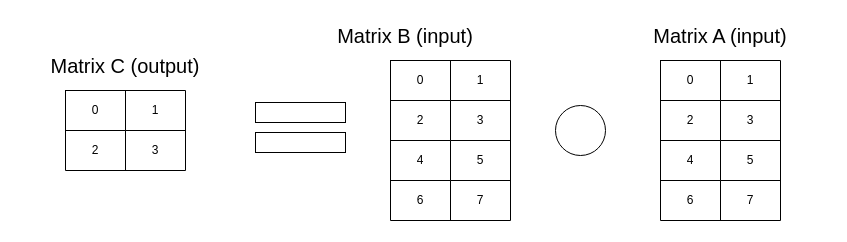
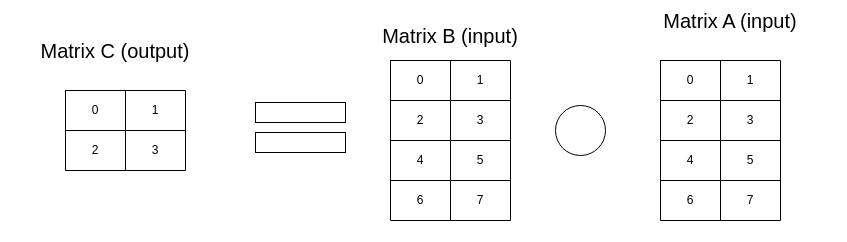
(406, 36) -> (451, 36)
(721, 36) -> (731, 21)
(126, 66) -> (116, 51)
